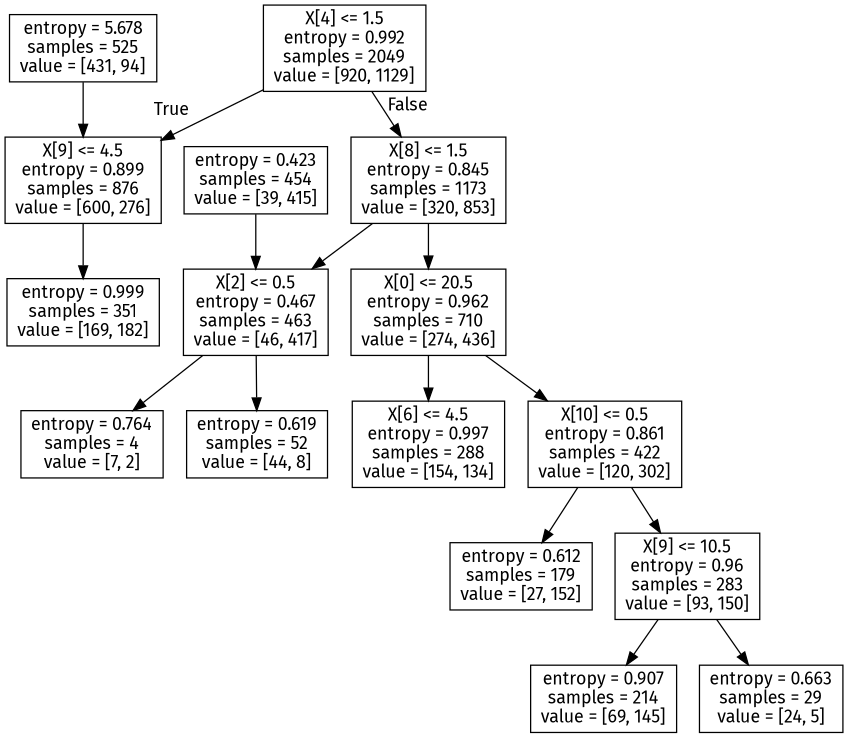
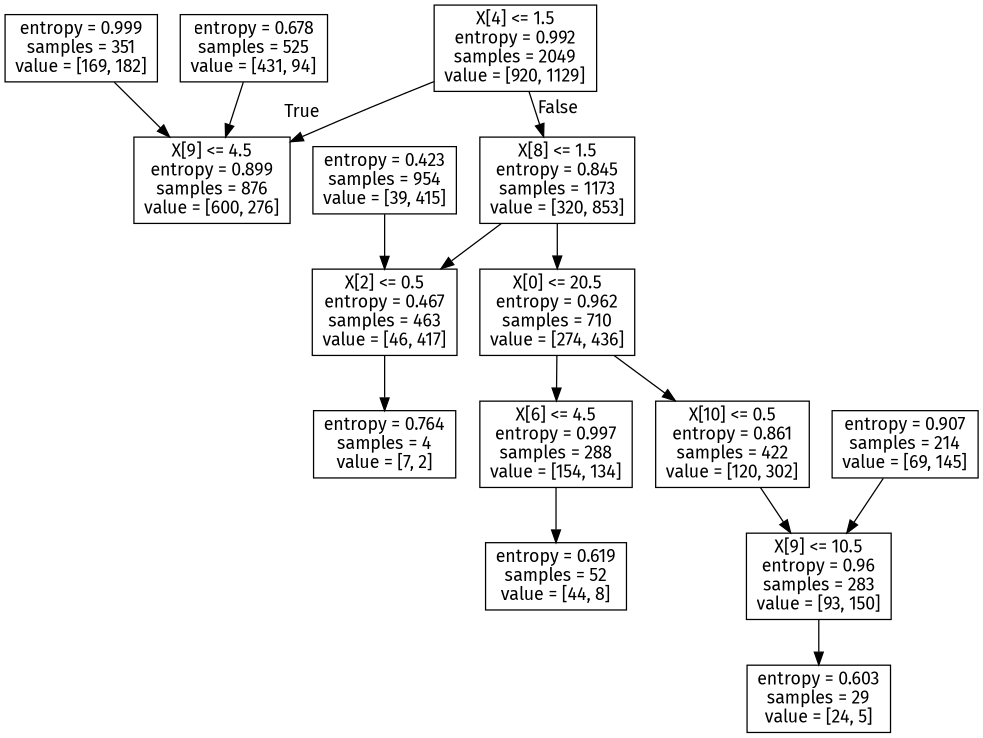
(83, 48) -> (254, 48)
(256, 180) -> (385, 180)
(83, 245) -> (137, 105)
(256, 377) -> (556, 509)
(521, 576) -> none
(646, 637) -> (869, 500)
(771, 699) -> (819, 699)
